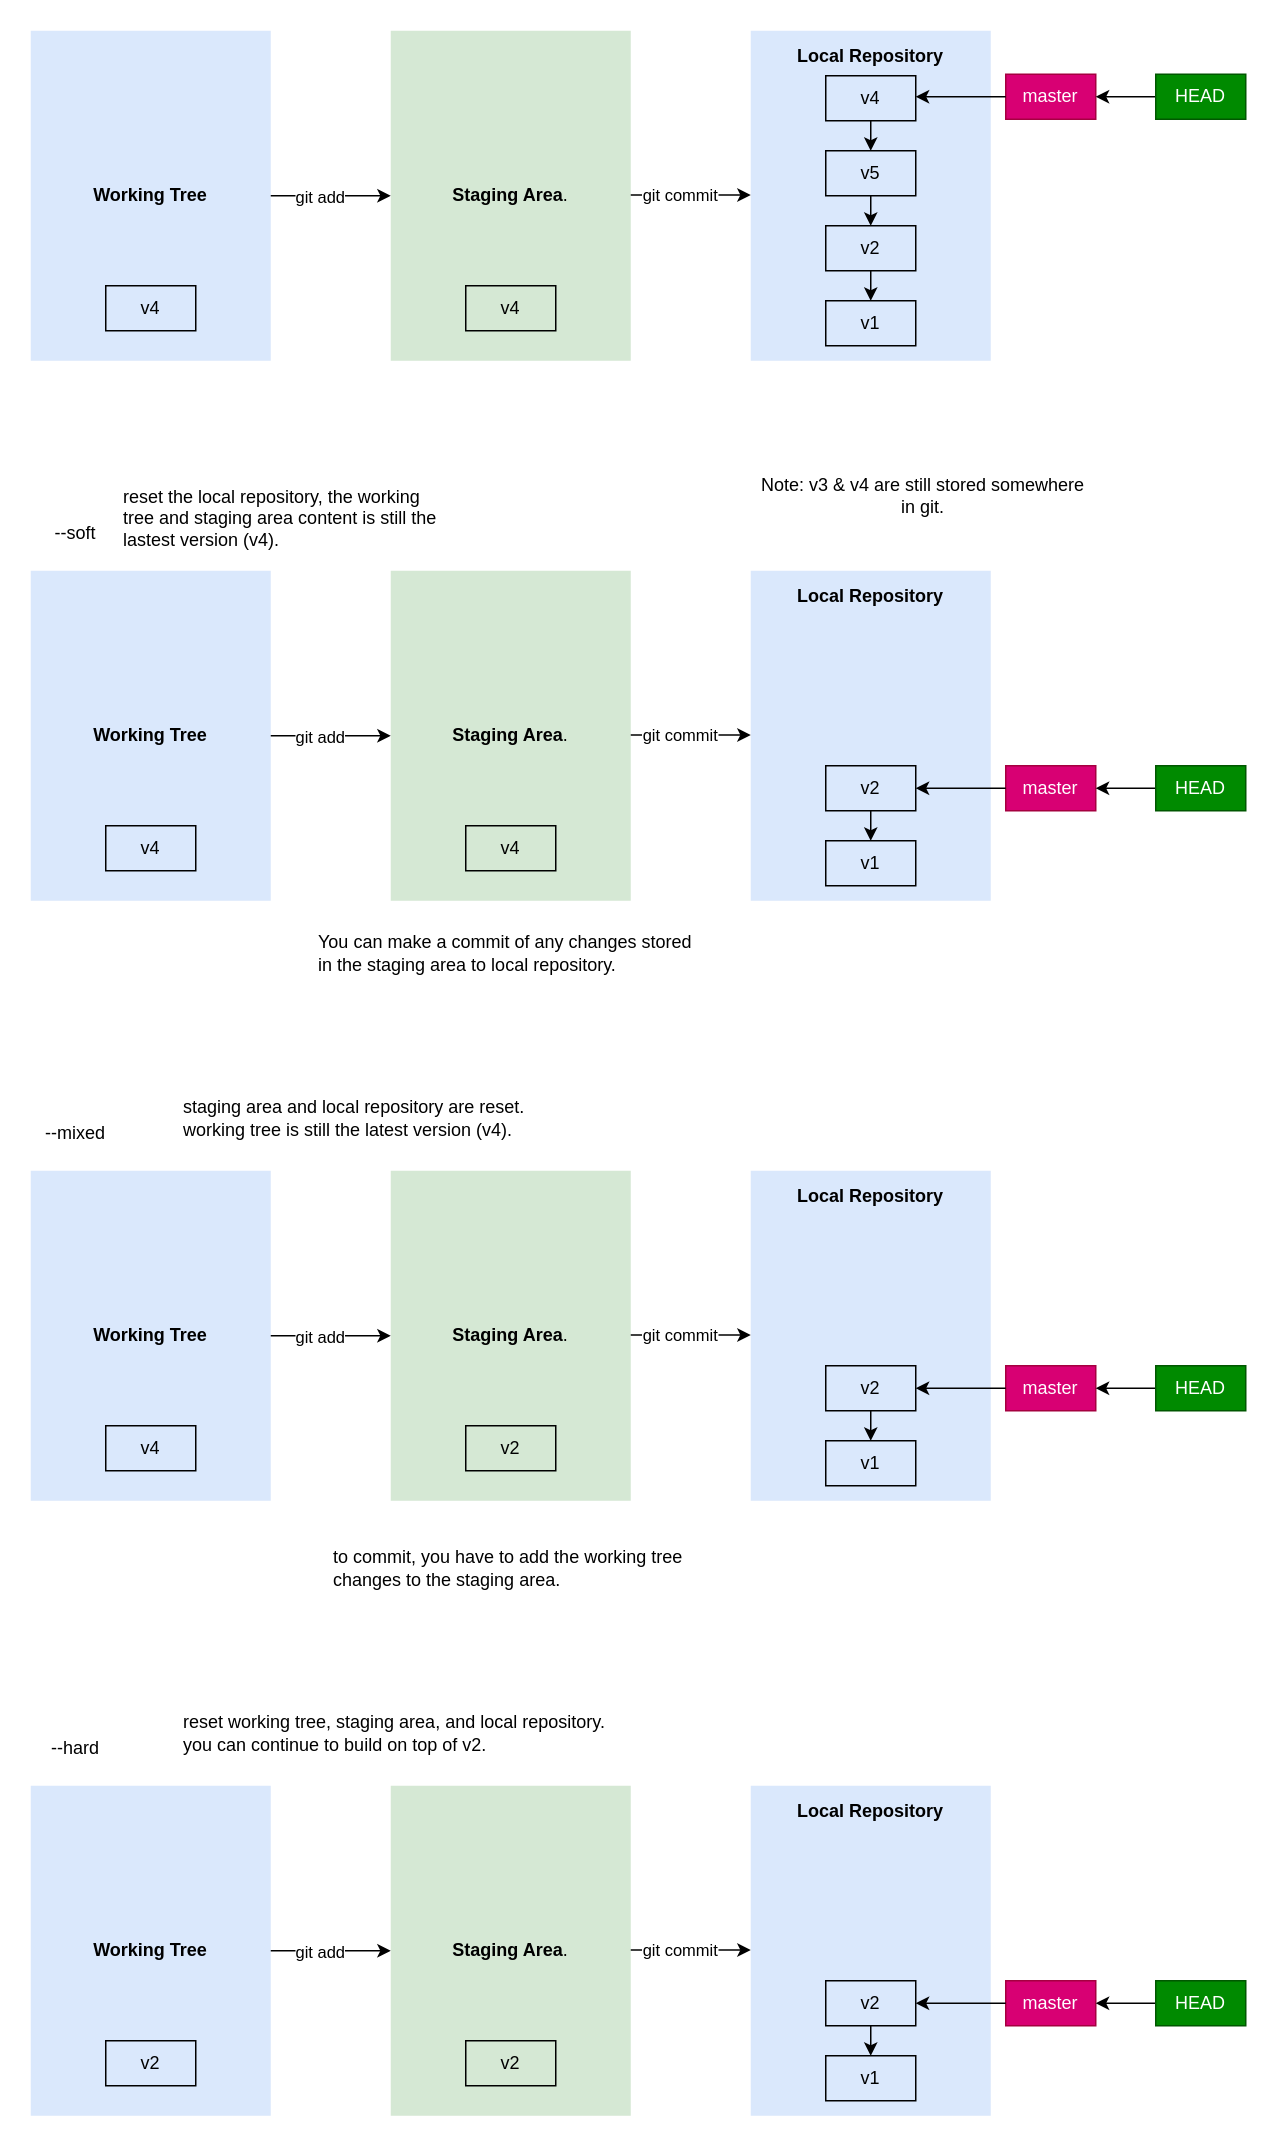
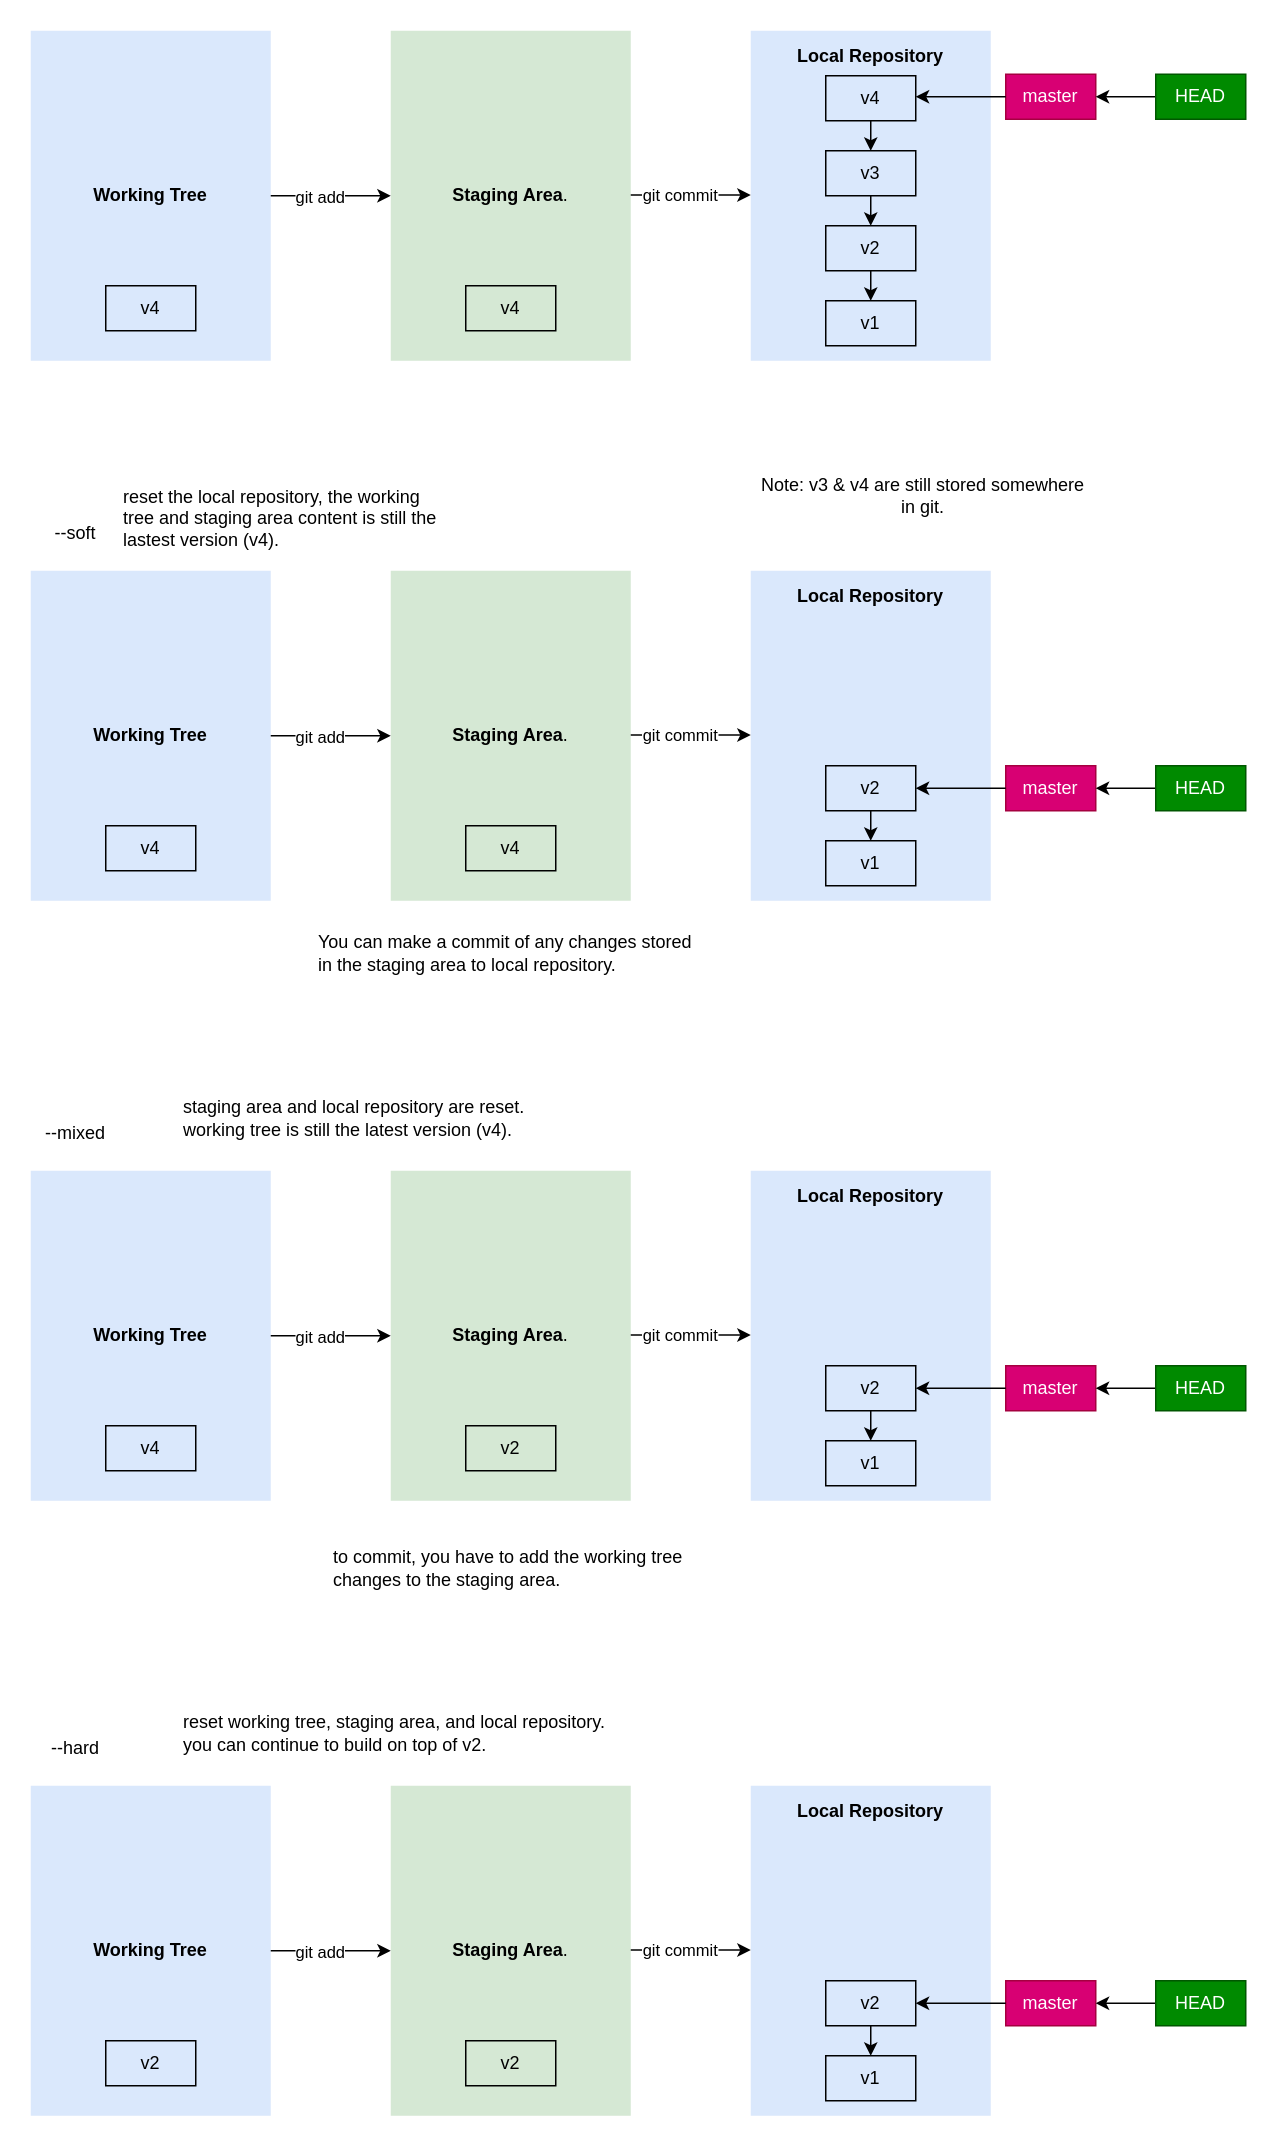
(871, 173) -> (871, 173)
